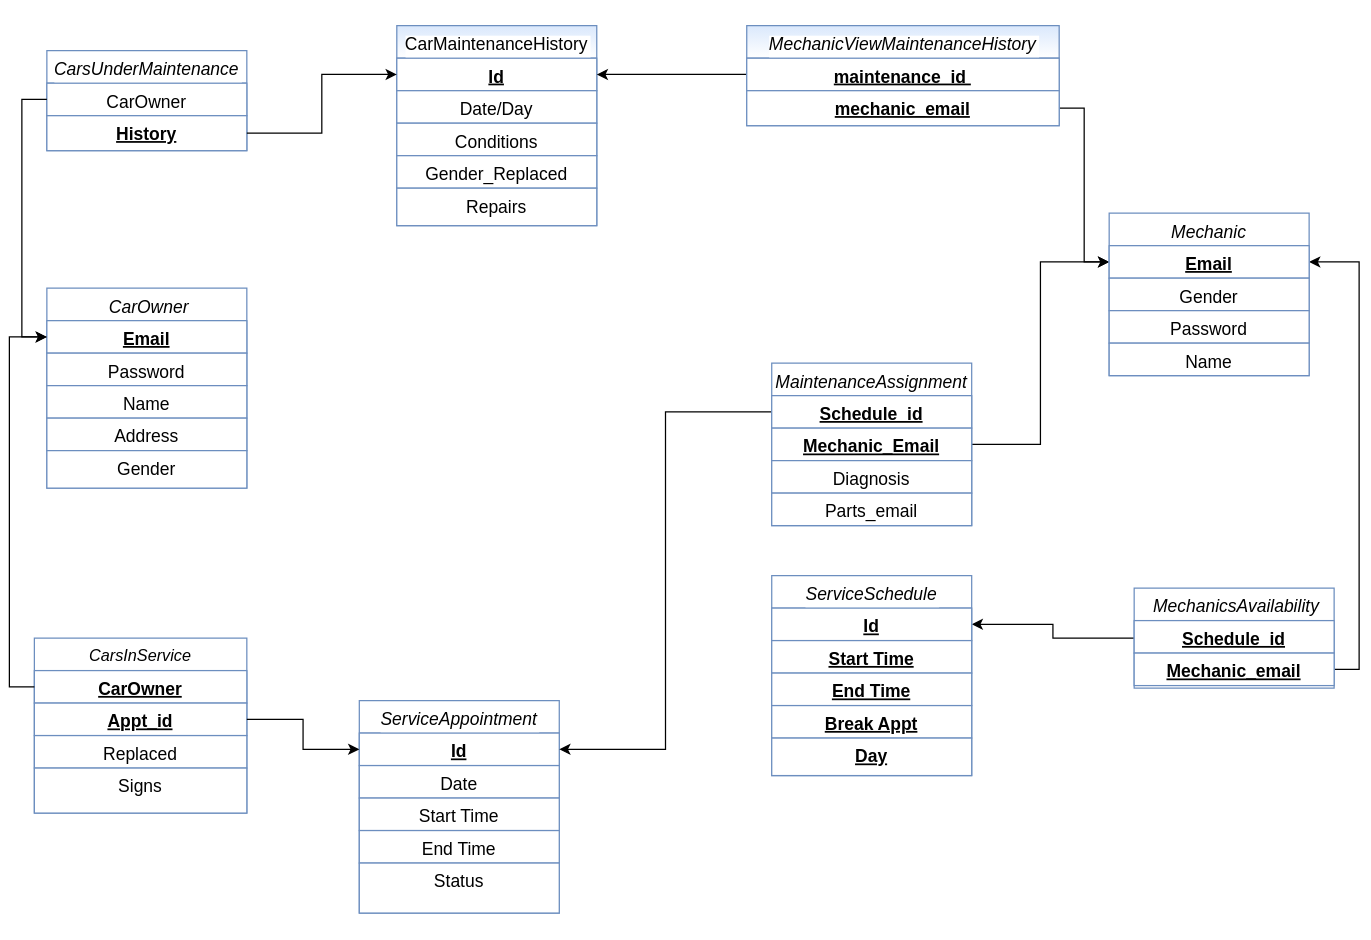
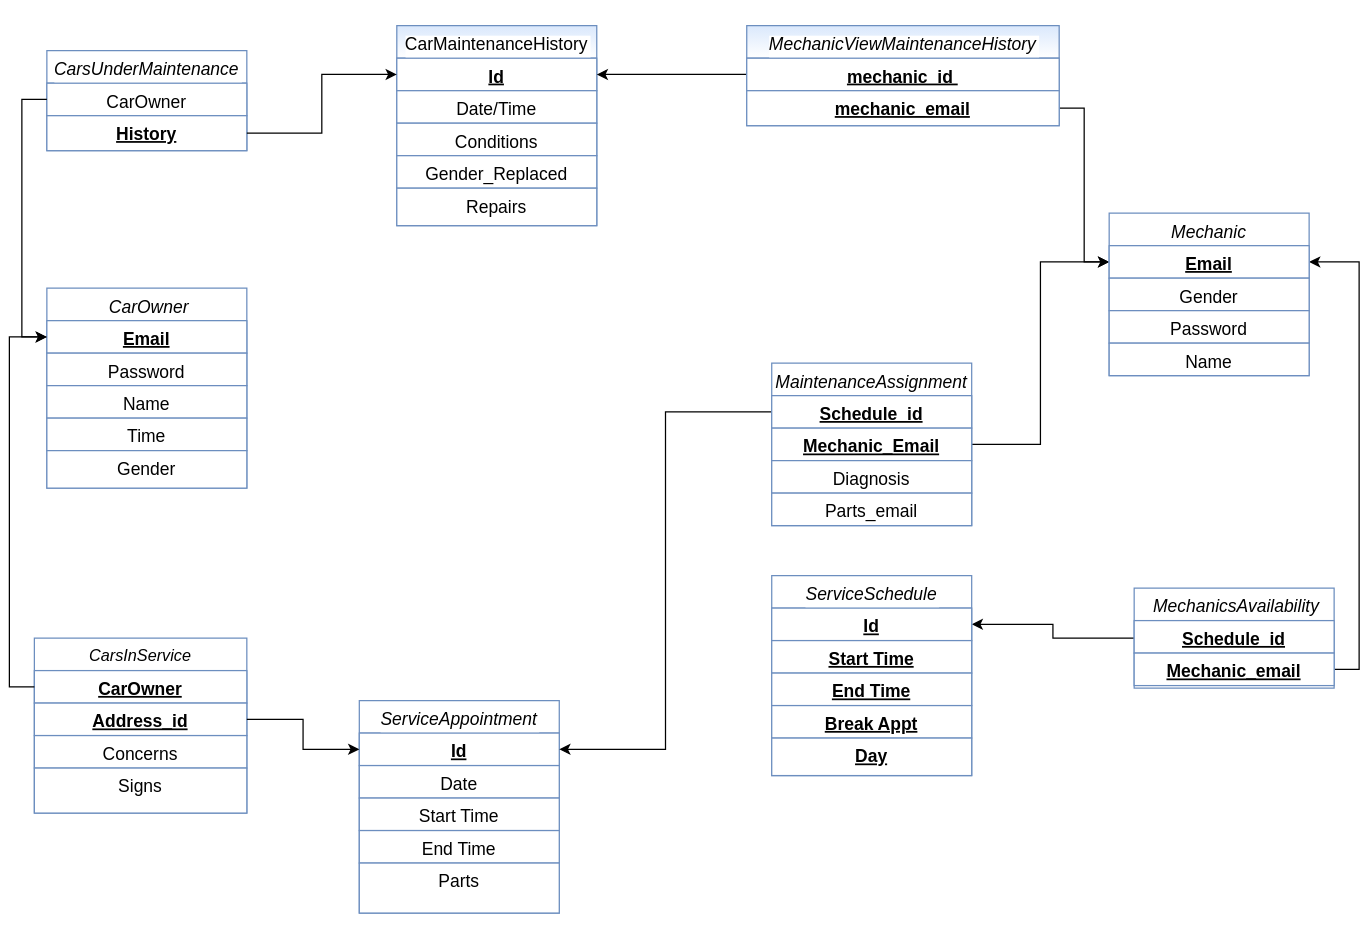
(903, 77) -> (903, 77)
(496, 109) -> (496, 109)
(146, 437) -> (146, 437)
(140, 722) -> (140, 722)
(140, 754) -> (140, 754)
(459, 882) -> (459, 882)
